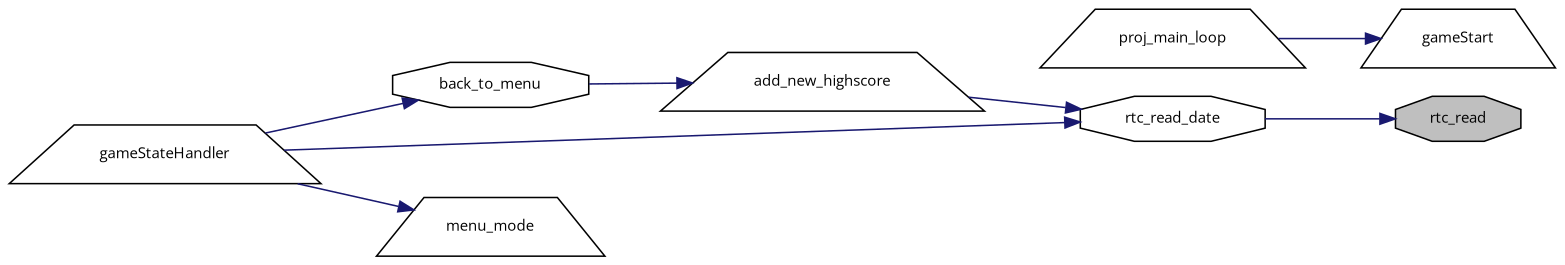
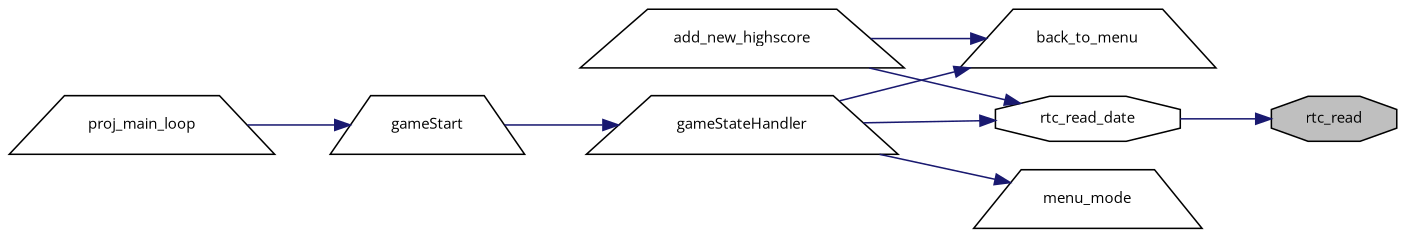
(633, 84) -> (921, 39)
(491, 85) -> (1088, 39)
none -> (554, 125)
